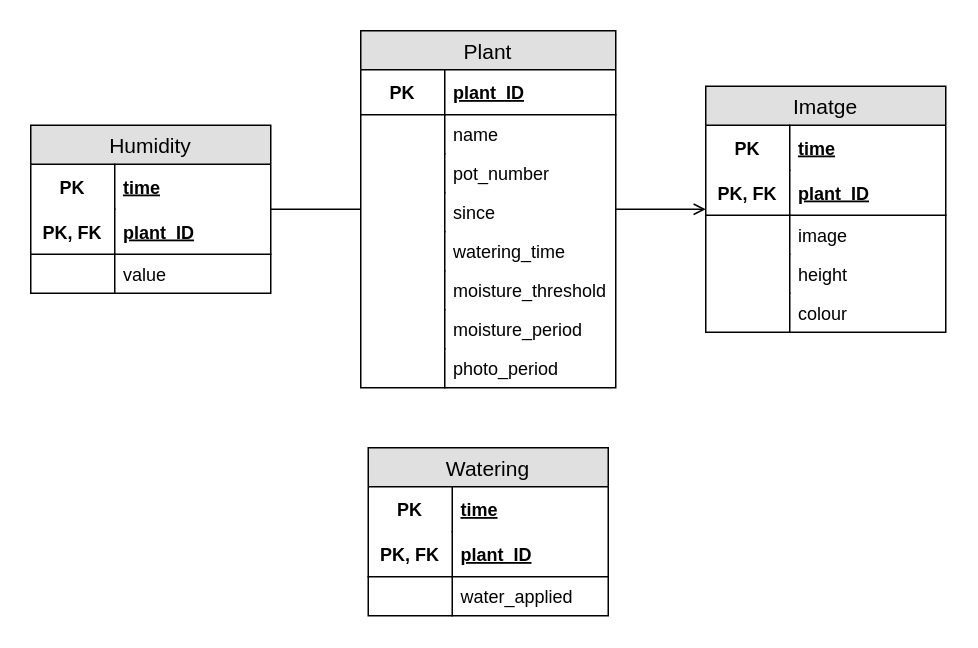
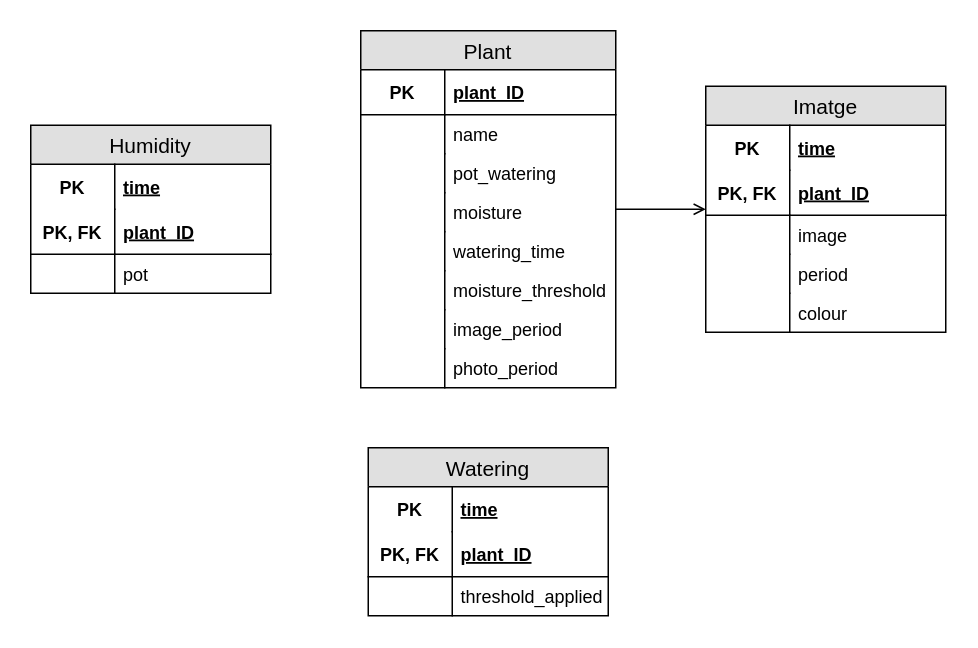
(503, 174) -> (511, 174)
(317, 209) -> none
(476, 213) -> (491, 213)
(146, 275) -> (138, 275)
(826, 275) -> (826, 275)
(524, 330) -> (509, 330)
(521, 597) -> (539, 597)
